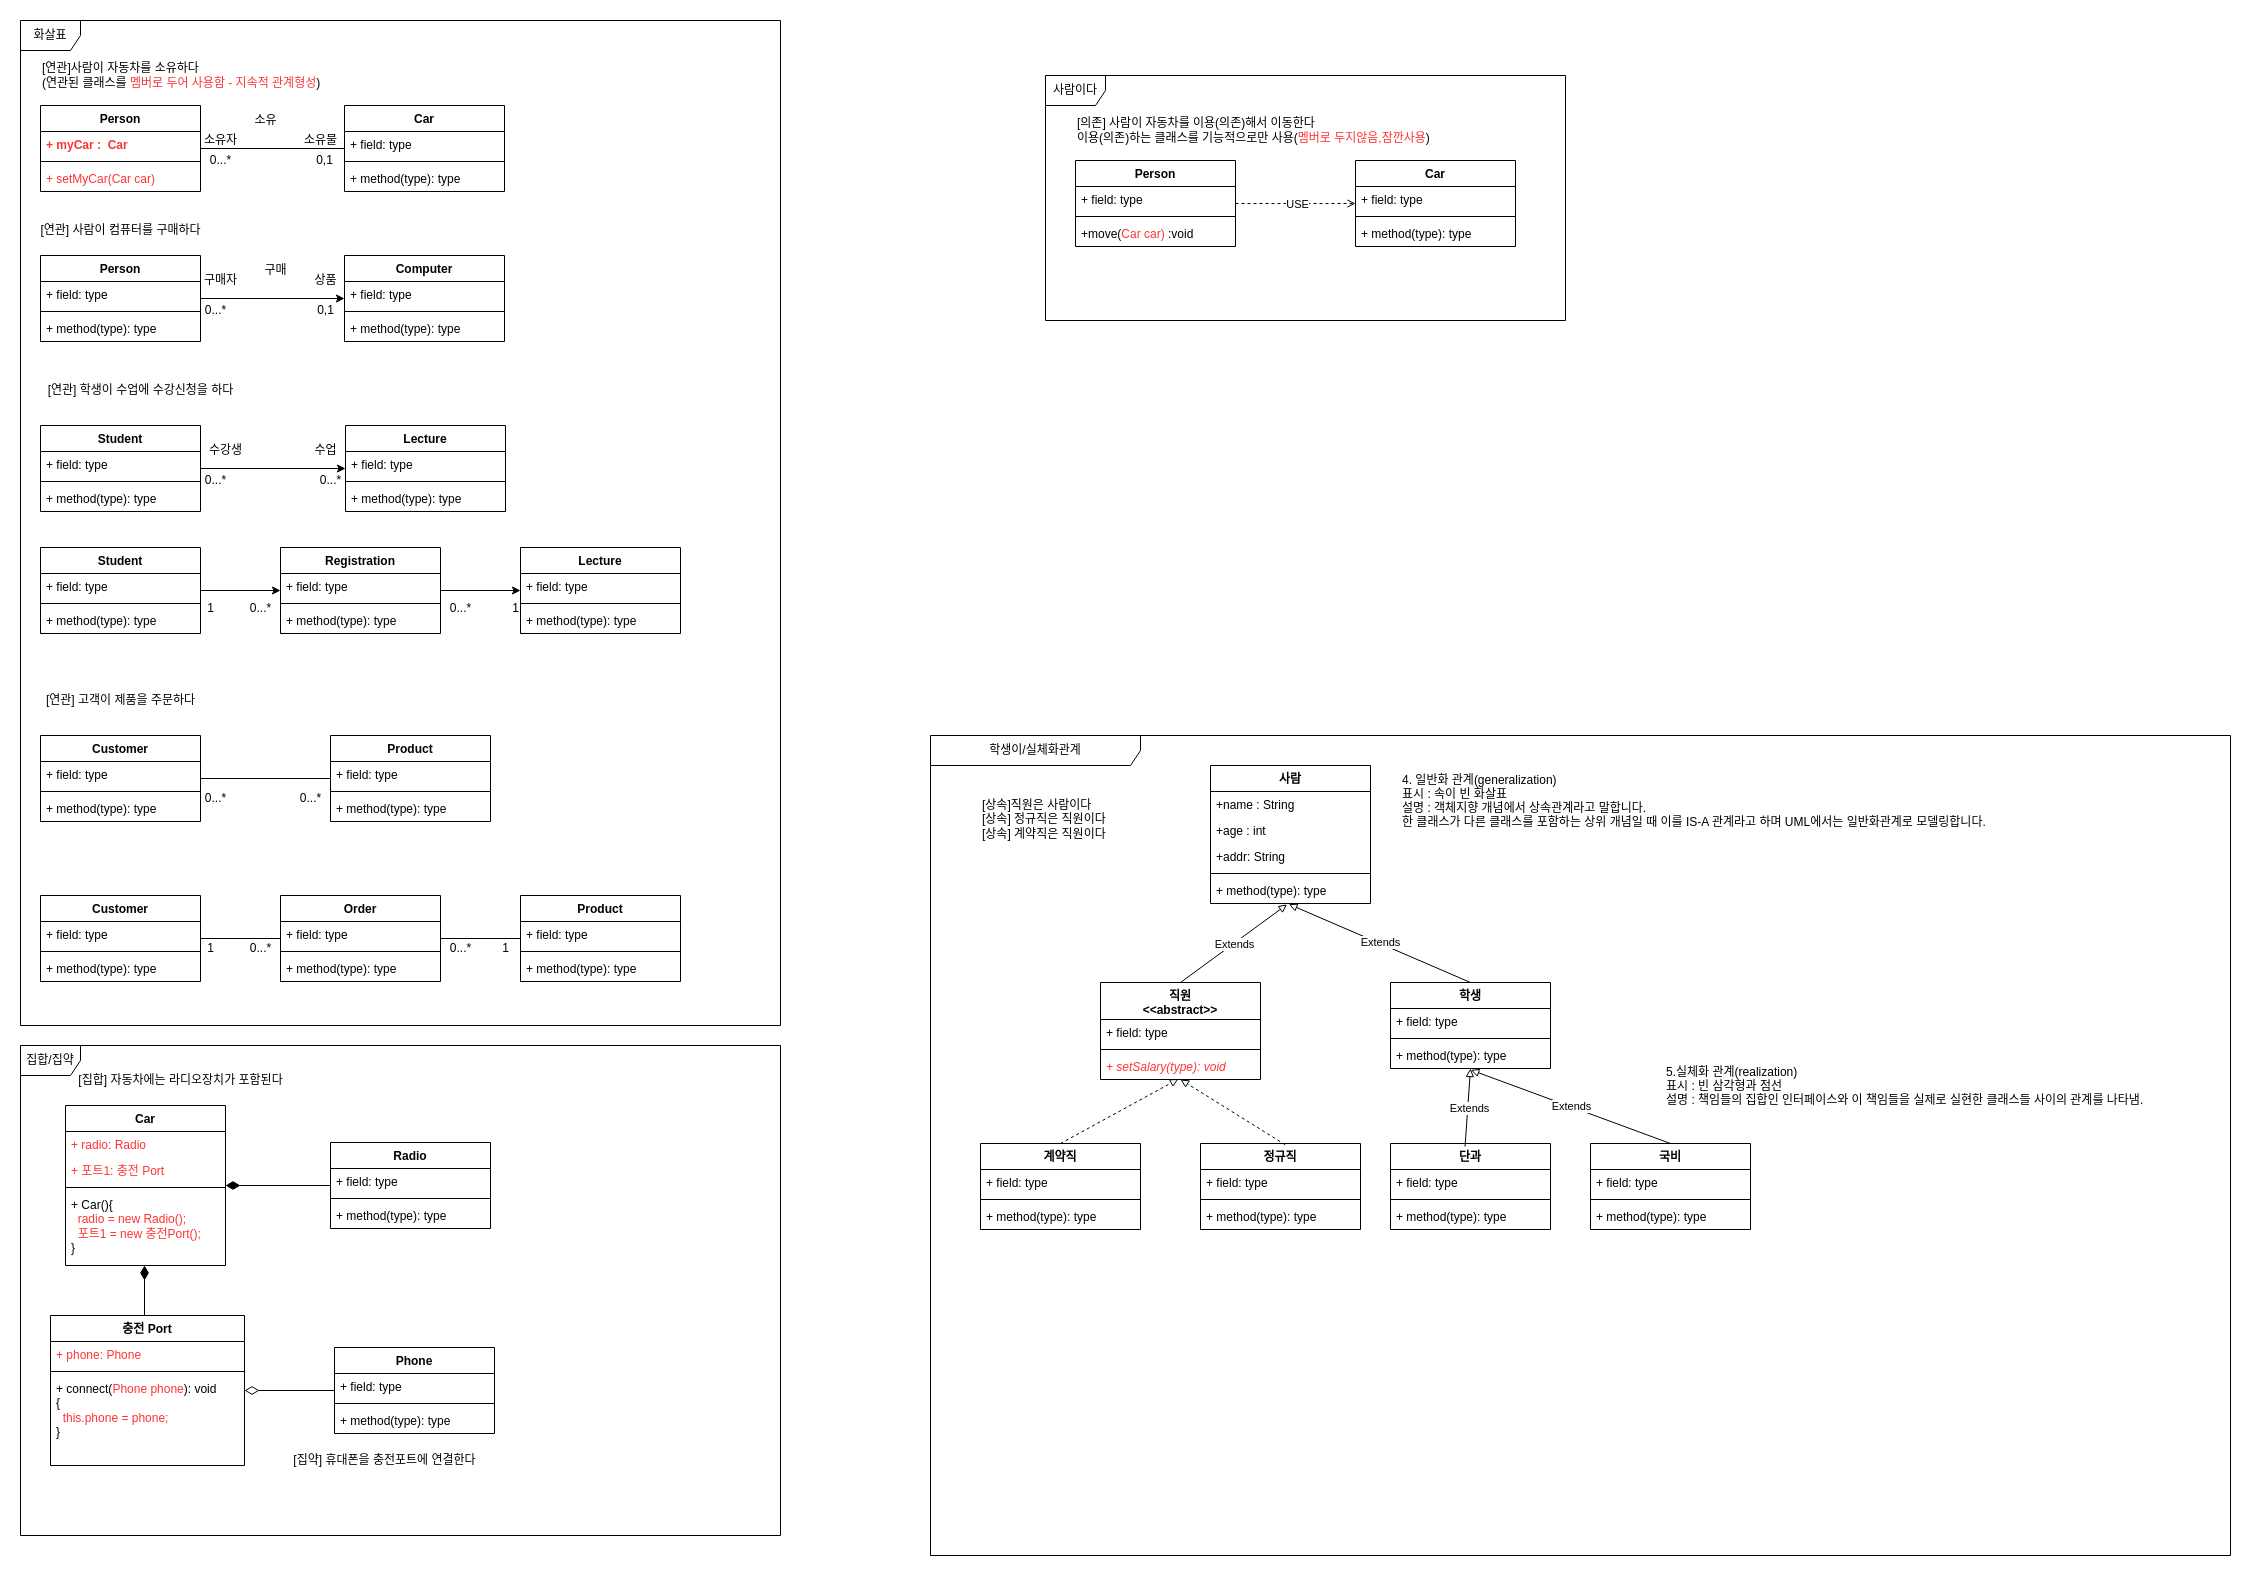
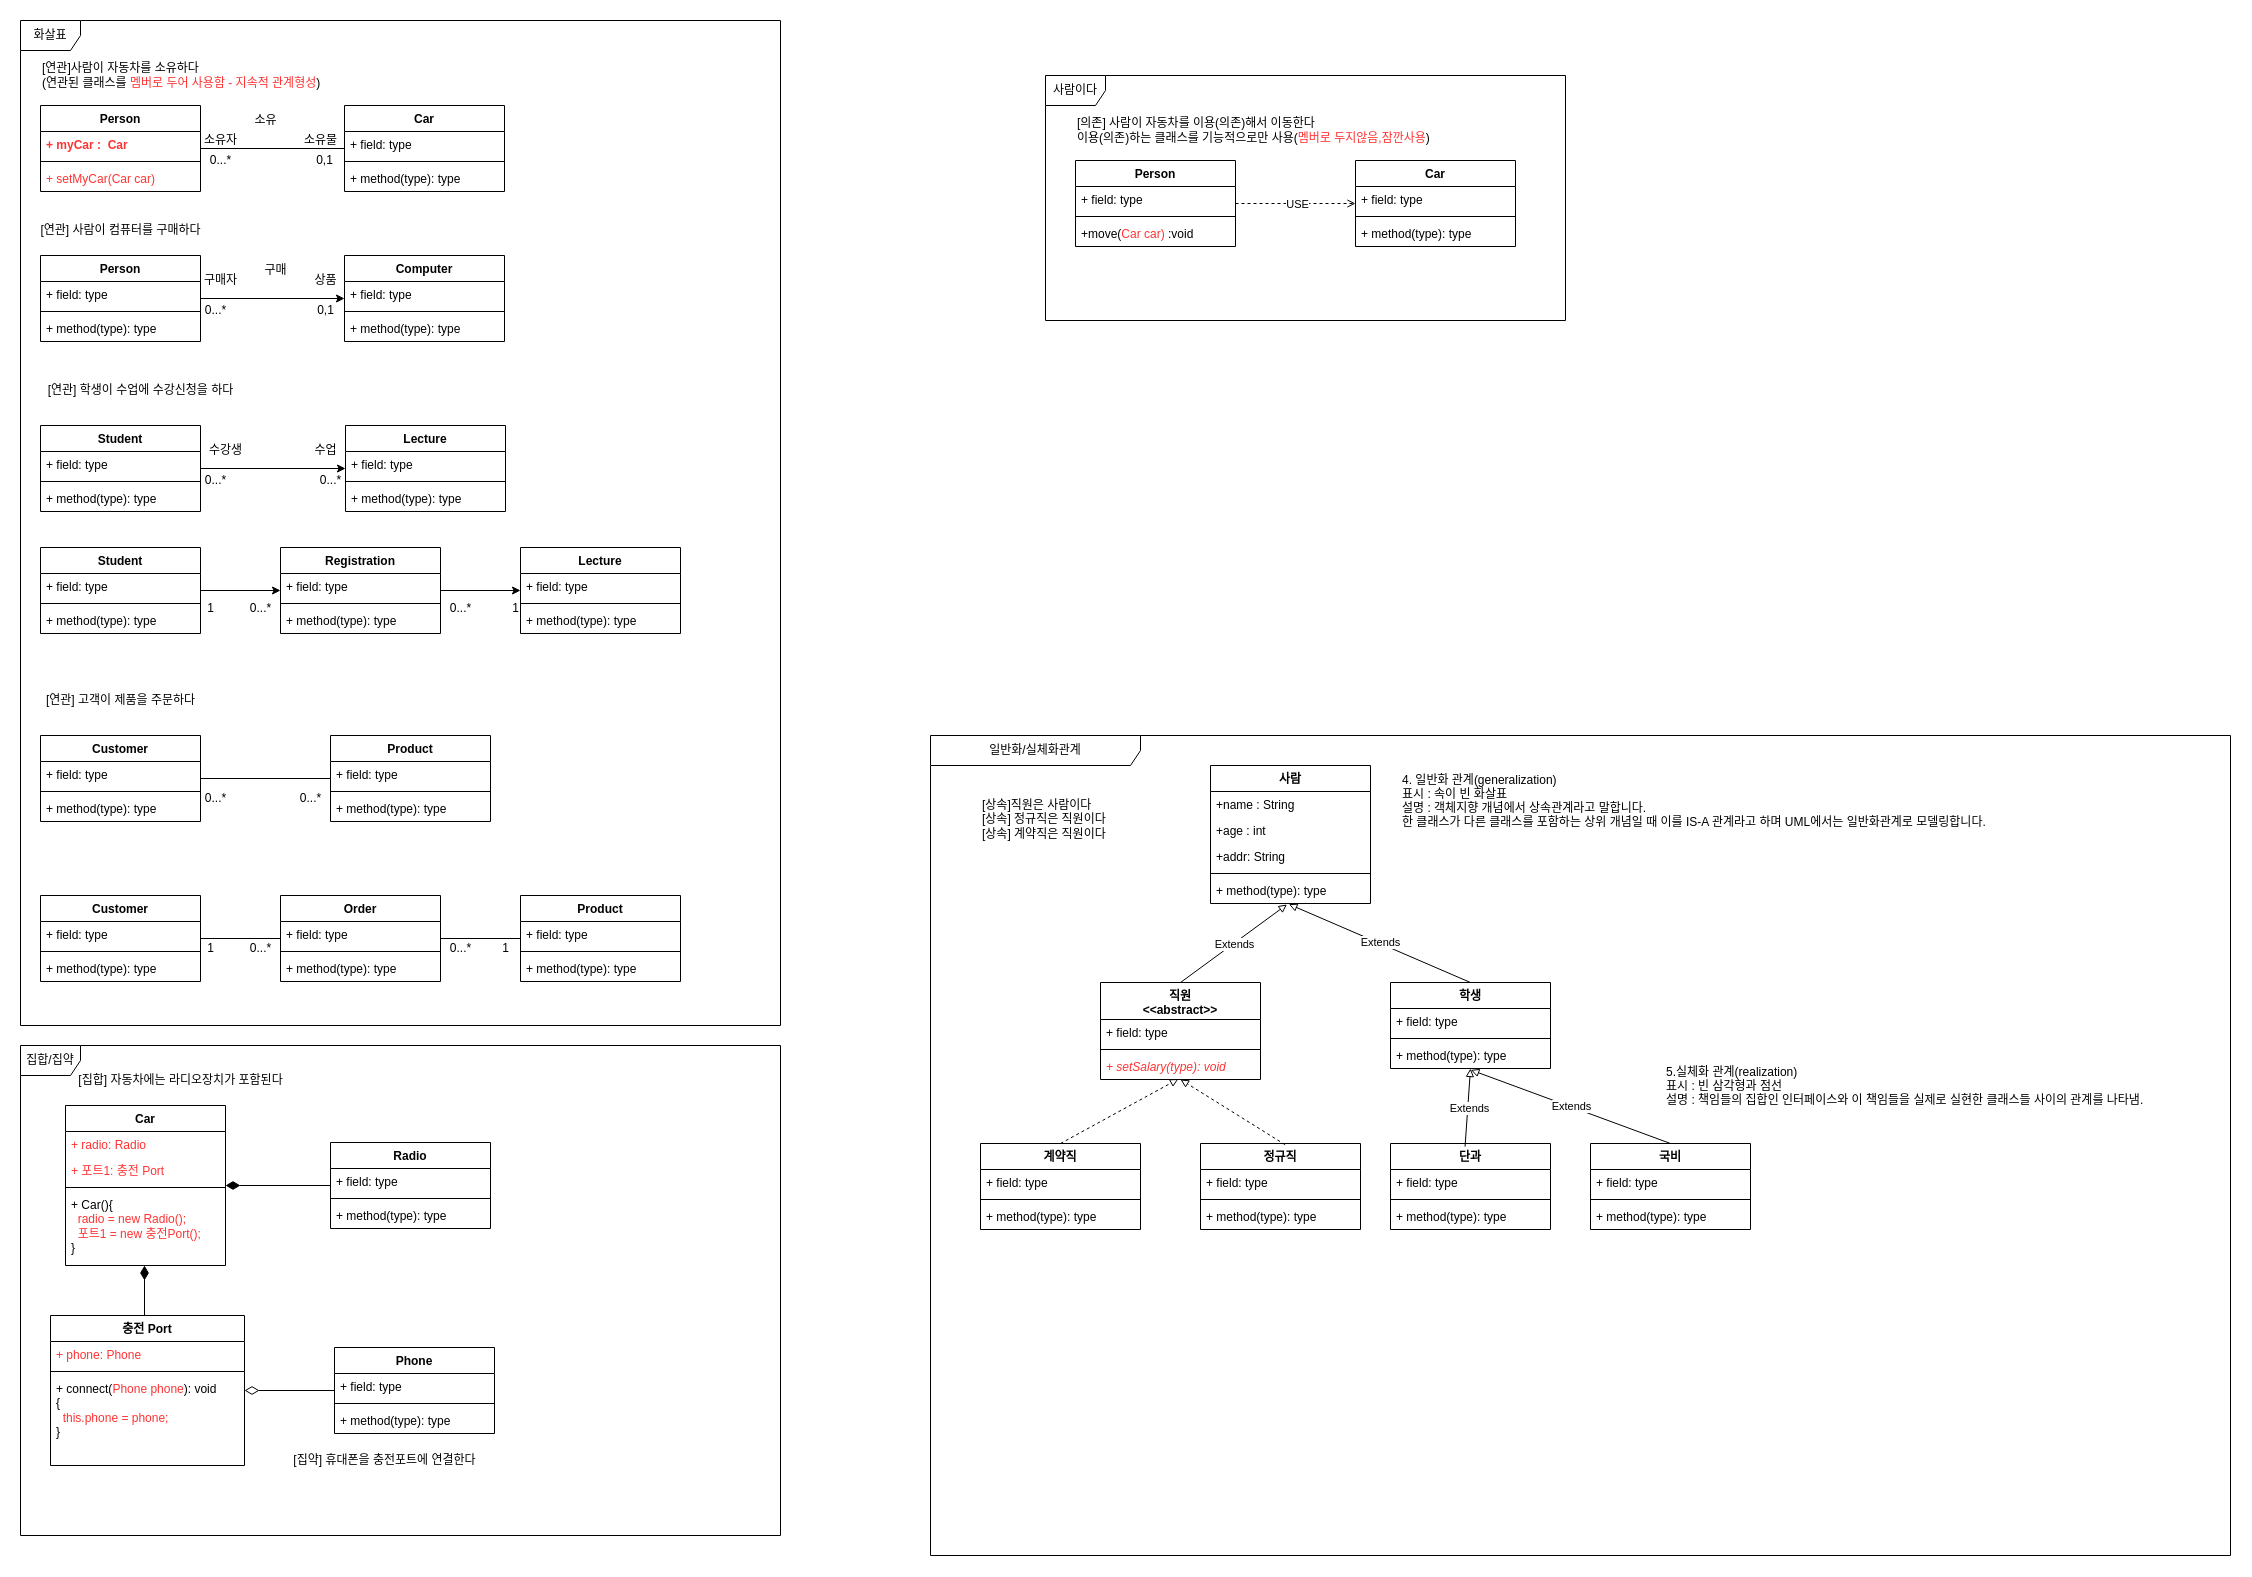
(1036, 751) -> (1036, 751)
